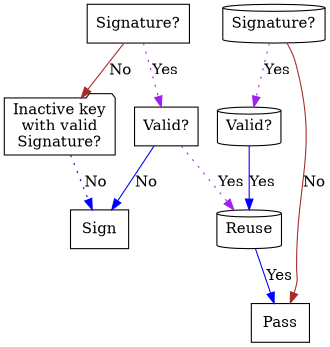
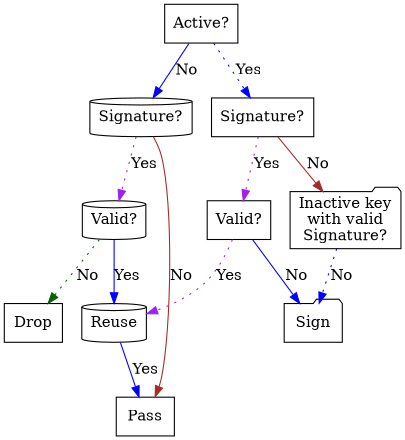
none -> (201, 24)
(100, 229) -> (313, 323)
none -> (33, 323)
